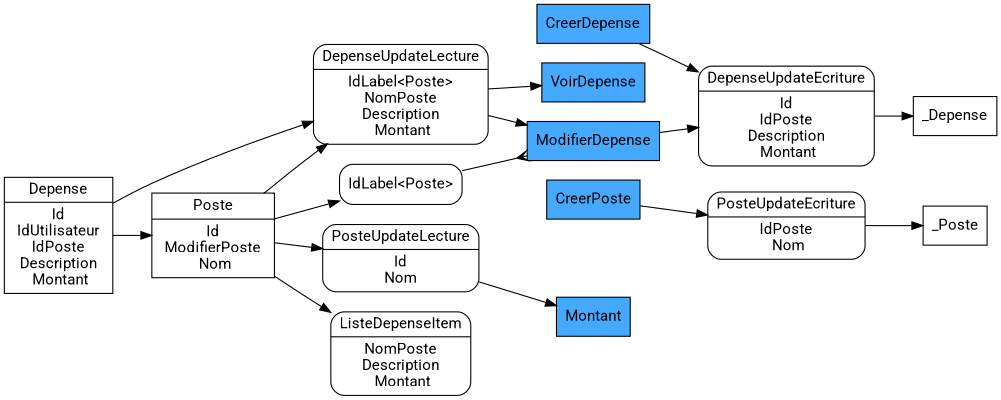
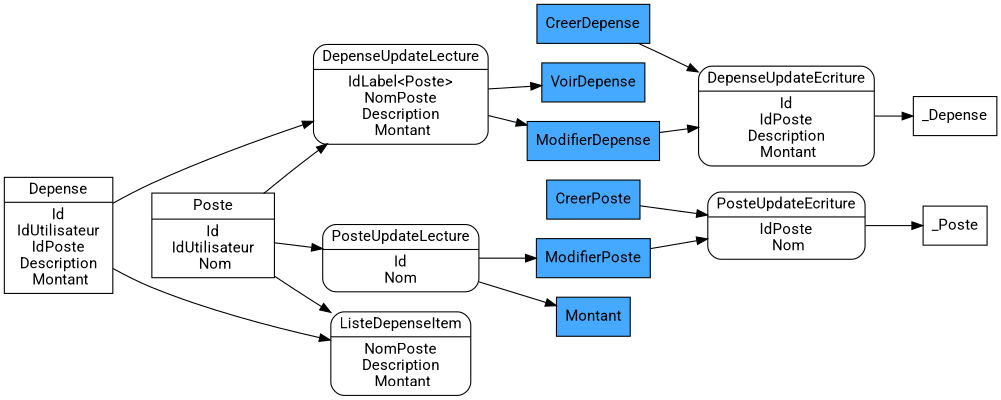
(401, 184) -> none
(127, 235) -> (214, 310)
(213, 248) -> (213, 248)
none -> (593, 258)
